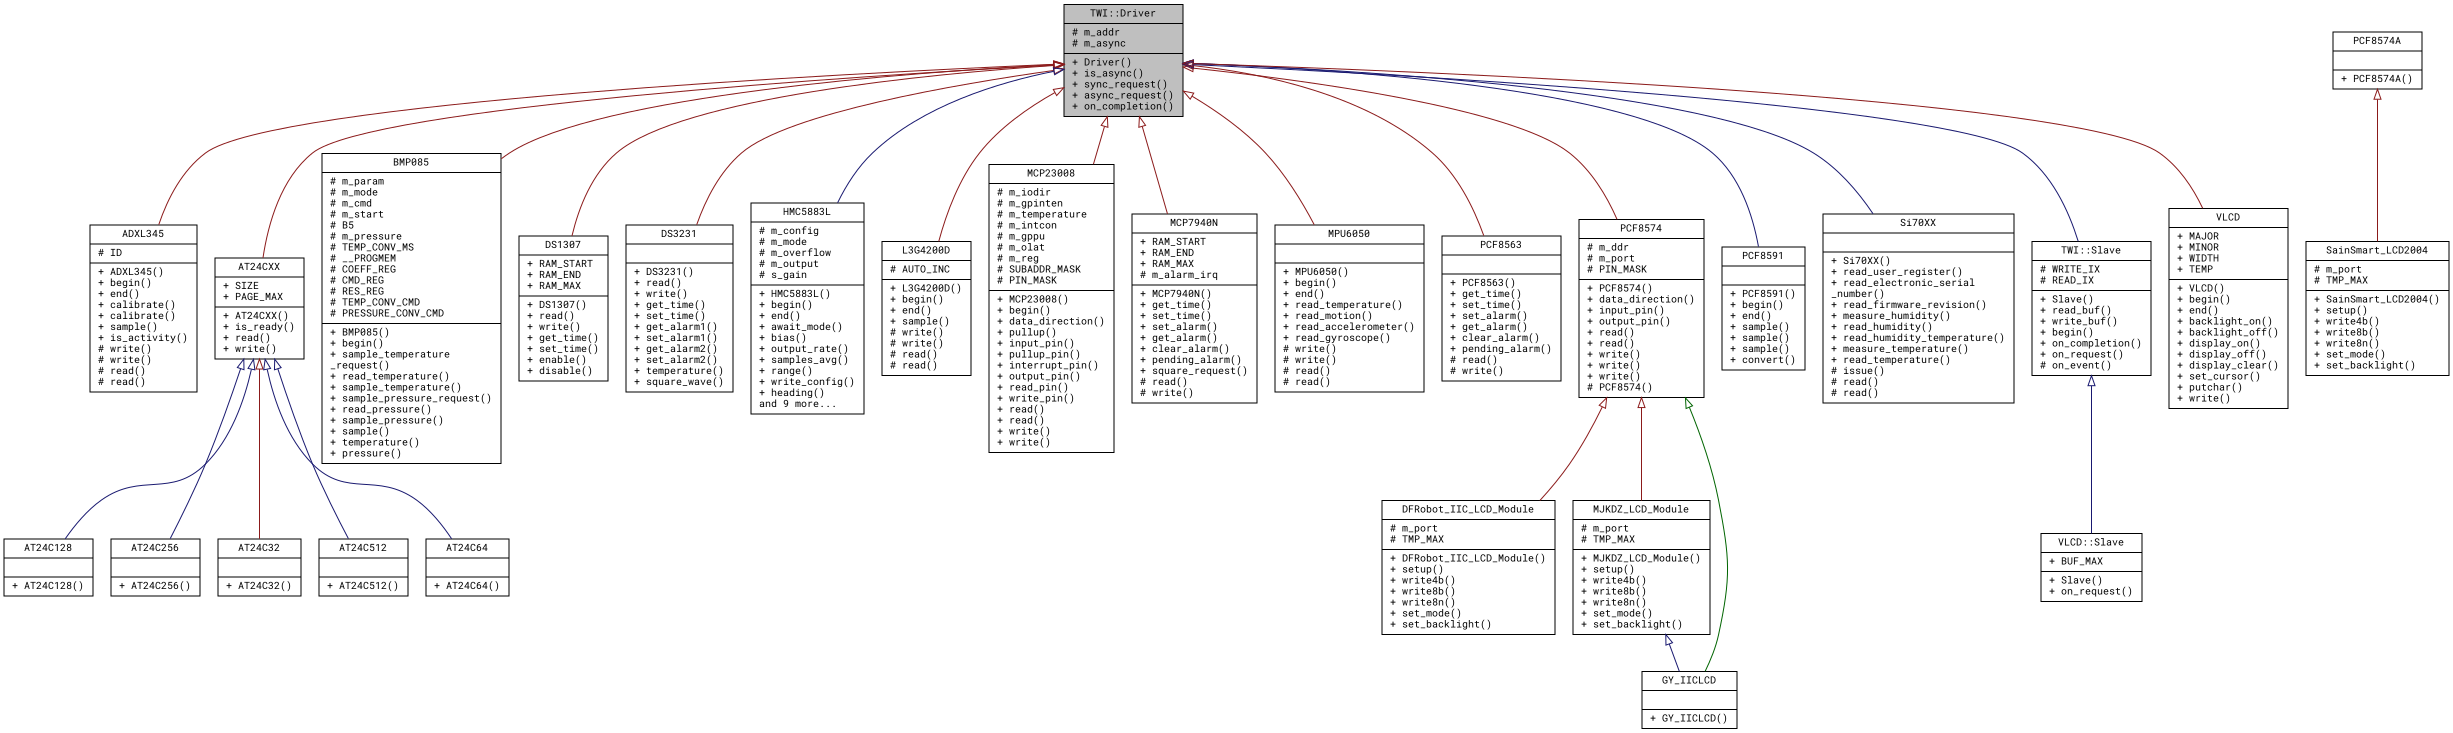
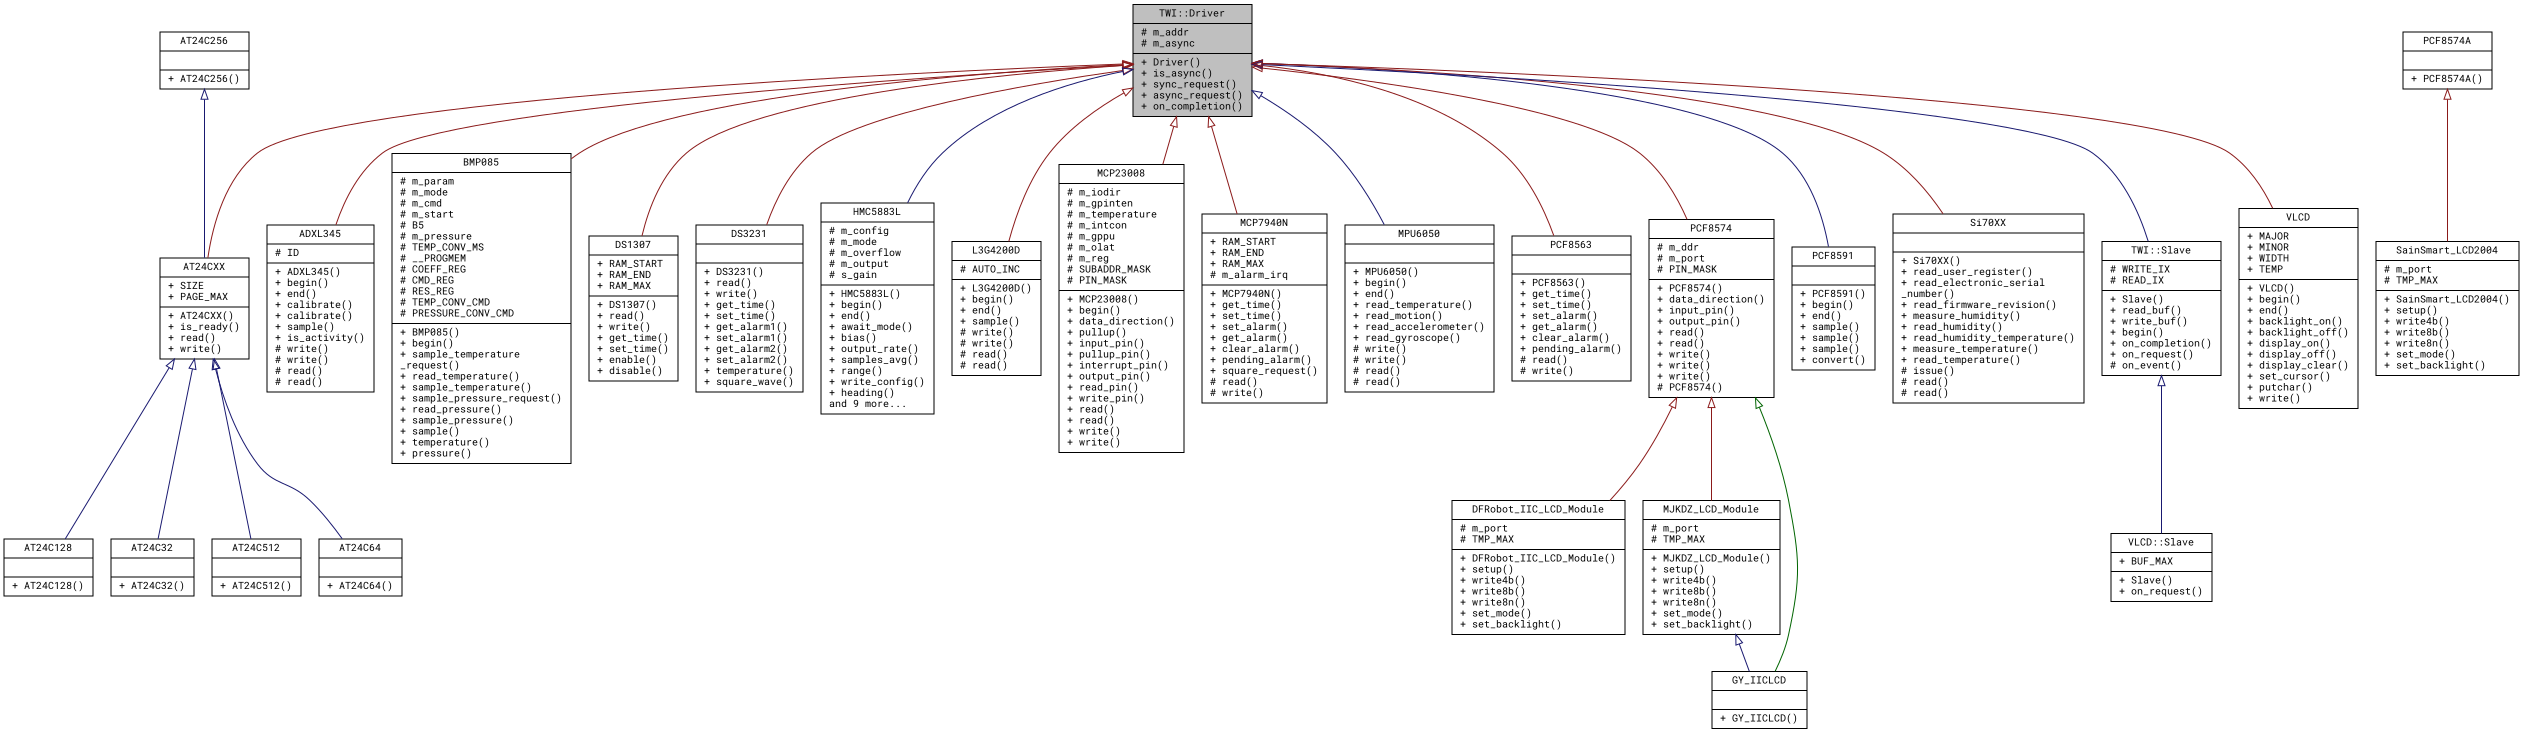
(1586, 95) -> (1655, 95)
(1263, 151) -> (1333, 150)
(214, 442) -> (204, 179)
(260, 454) -> (175, 454)
